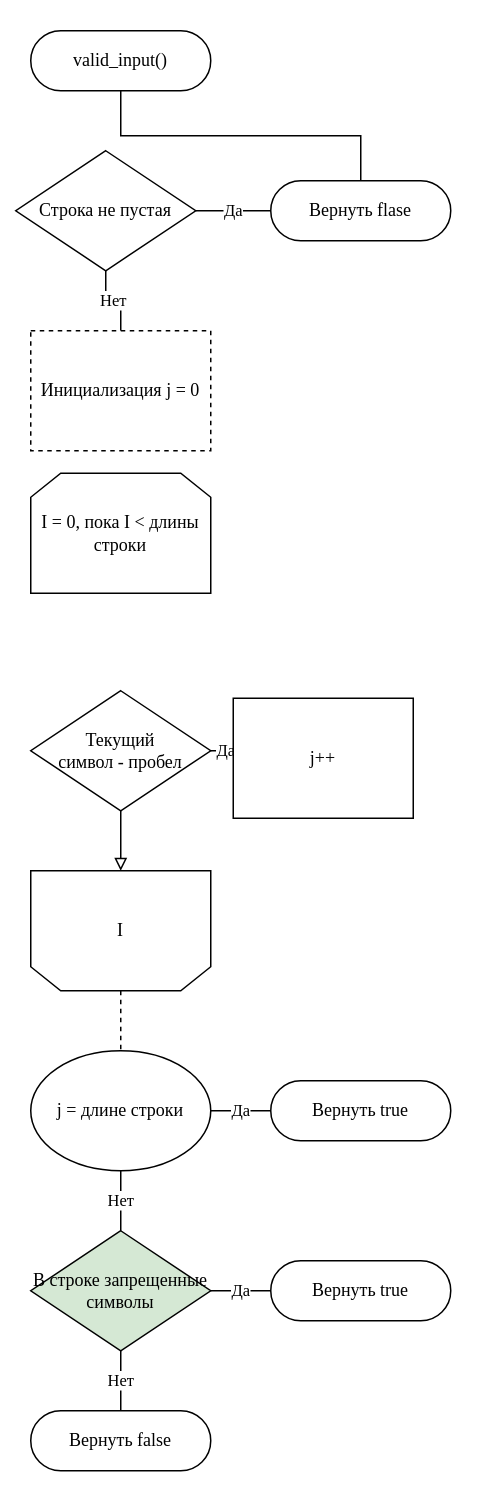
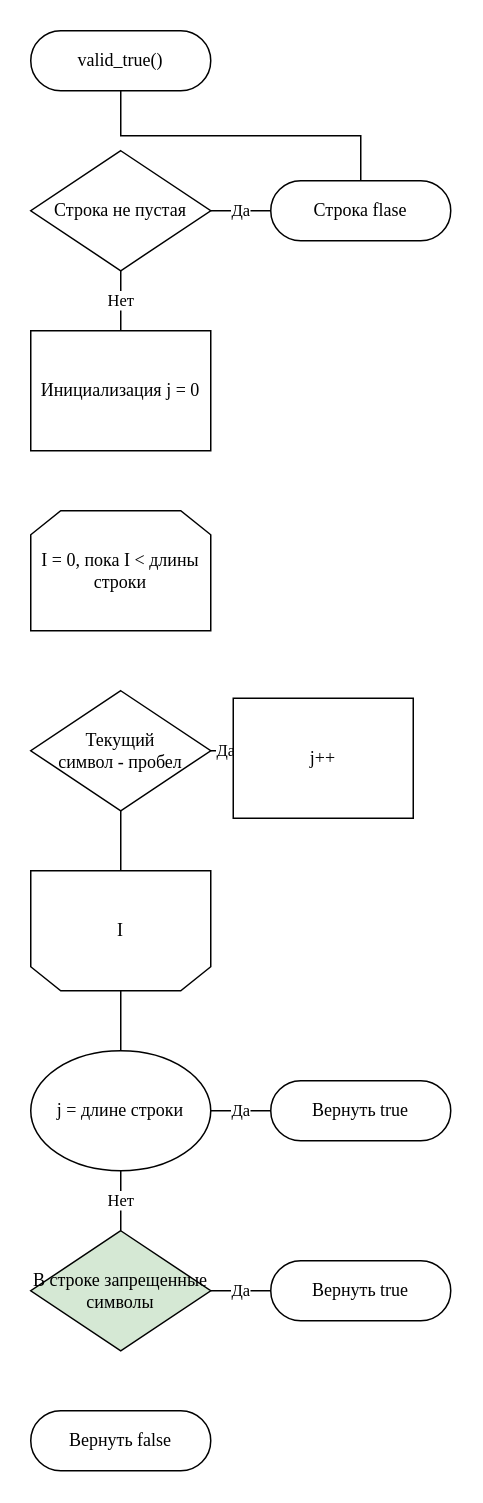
(121, 61) -> (121, 61)
(106, 211) -> (121, 211)
(361, 211) -> (361, 211)
(121, 391) -> (121, 391)
(121, 533) -> (121, 571)
(121, 857) -> (121, 862)
(121, 1022) -> (121, 1022)
(121, 1381) -> none
